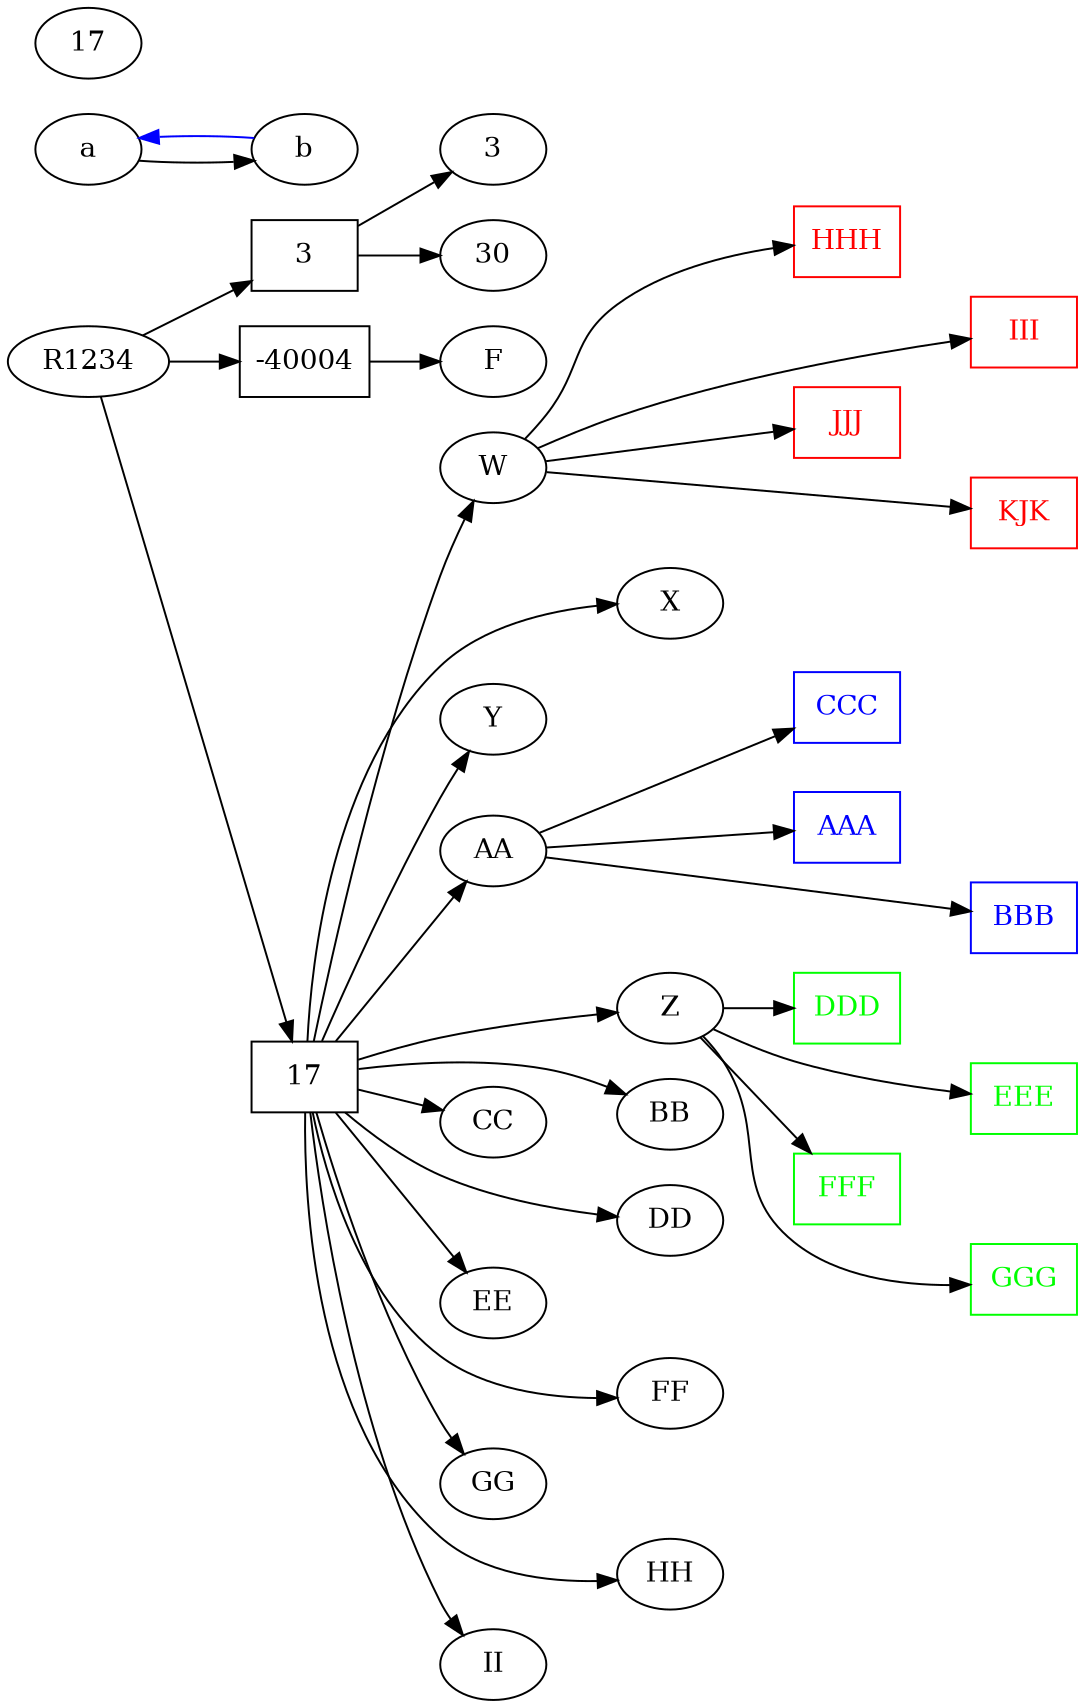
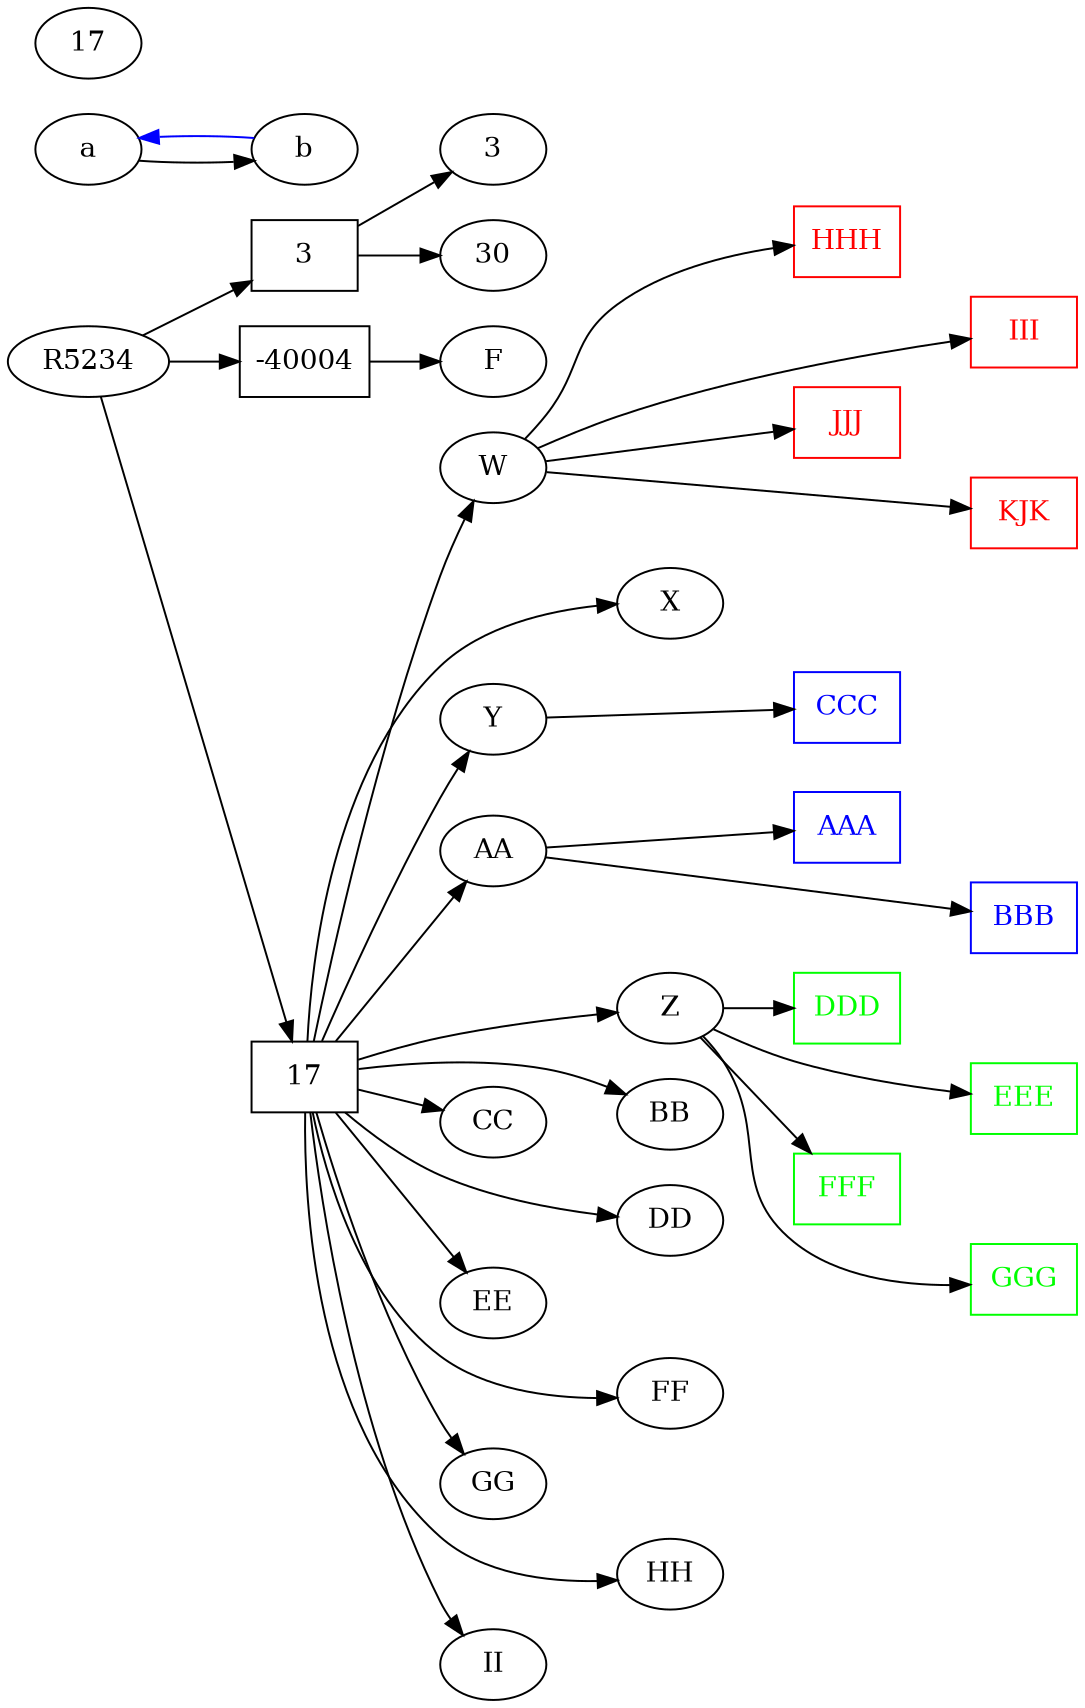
(88, 362) -> (88, 362)
(657, 785) -> (660, 714)
